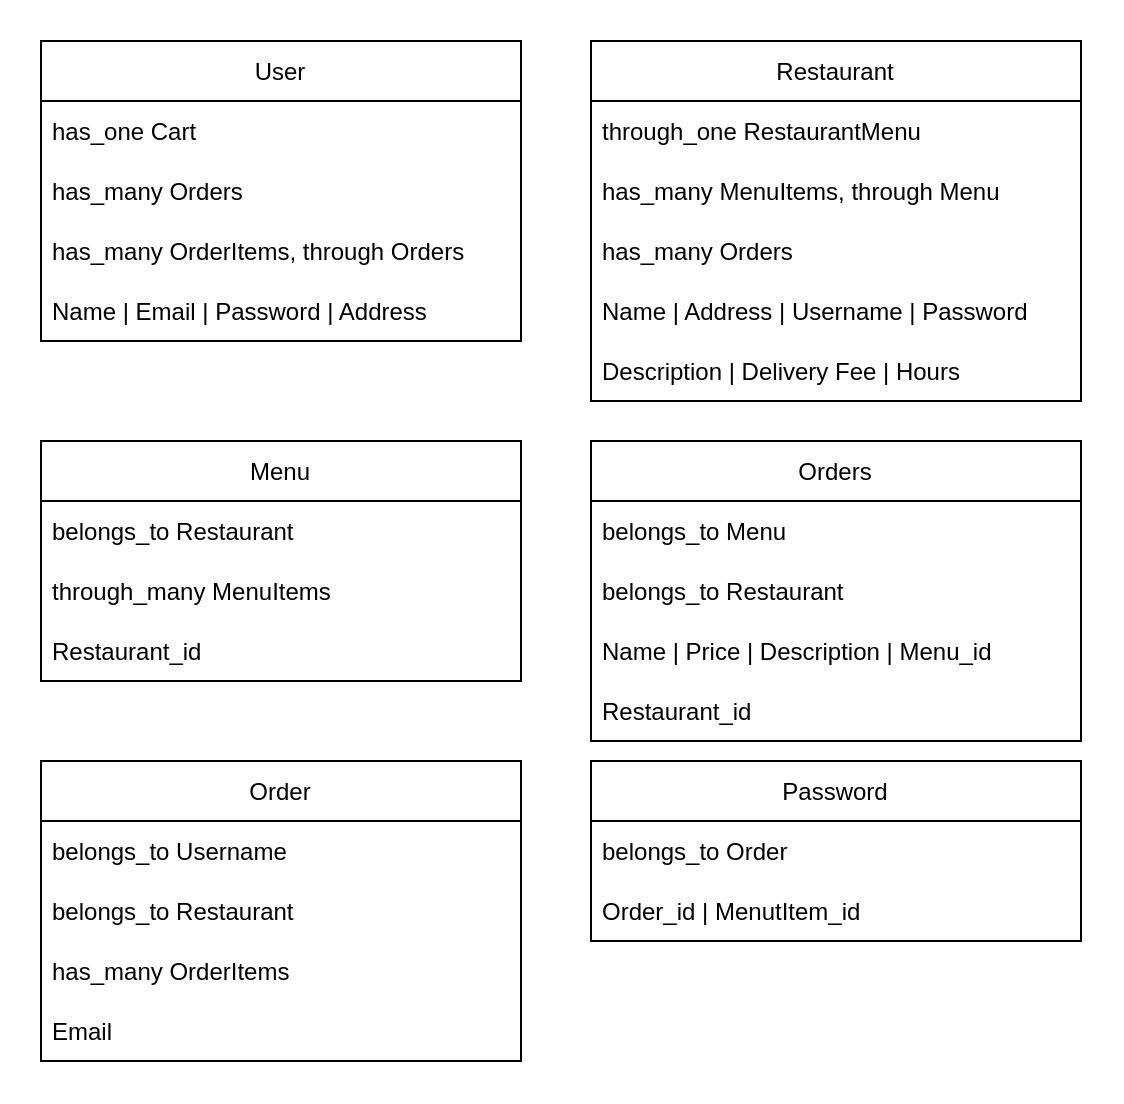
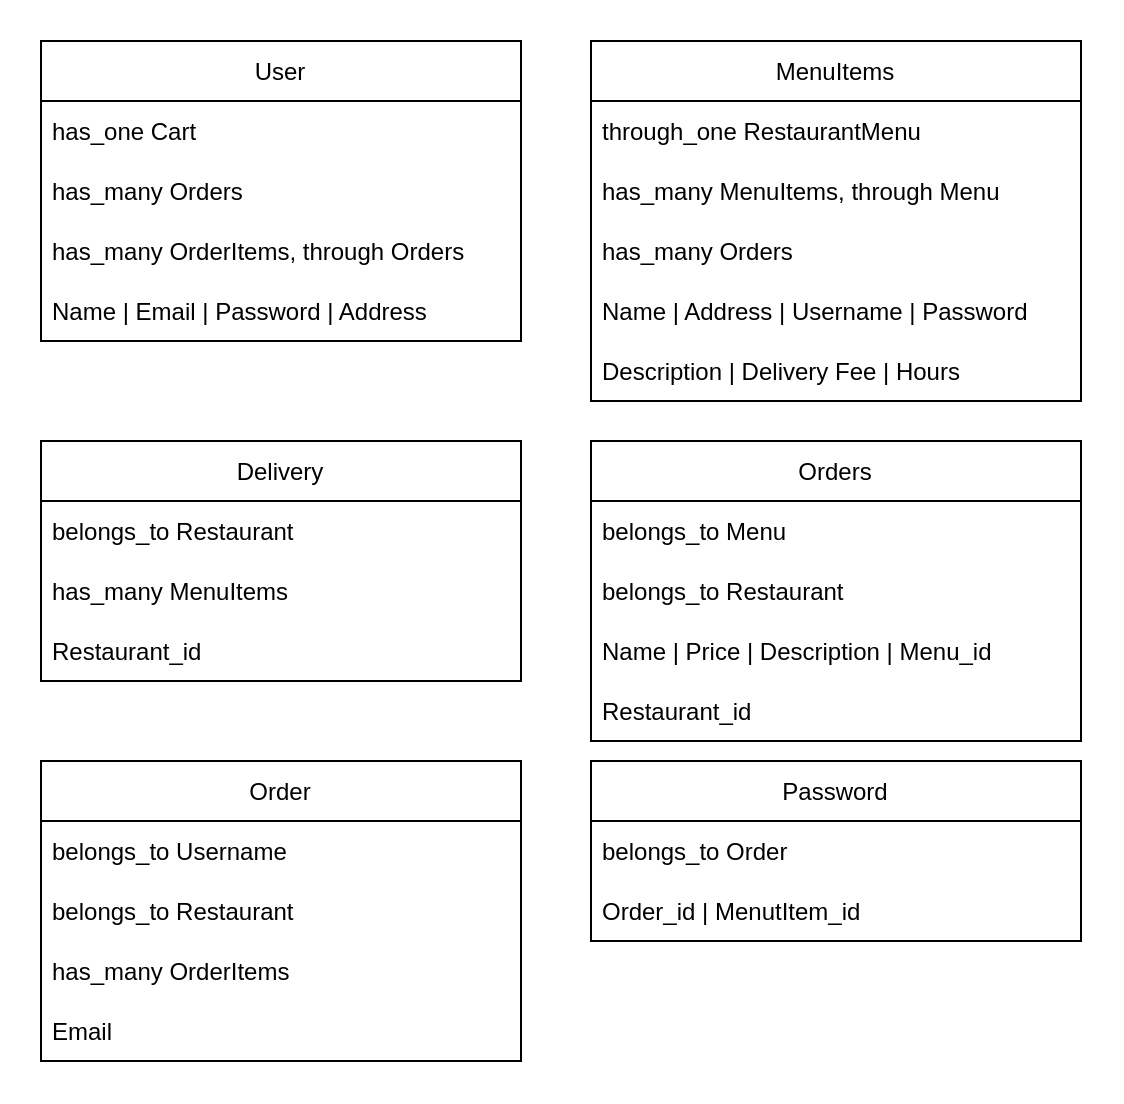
(835, 72) -> (835, 72)
(280, 472) -> (280, 472)
(197, 592) -> (170, 592)
